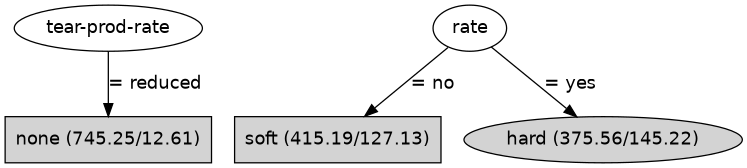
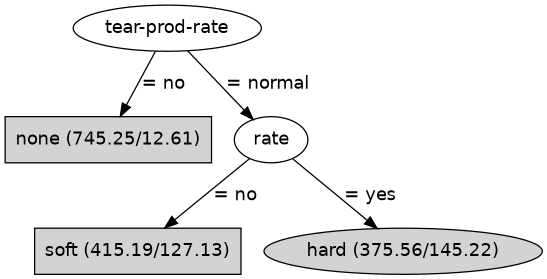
none -> (216, 80)
(155, 84) -> (163, 84)
